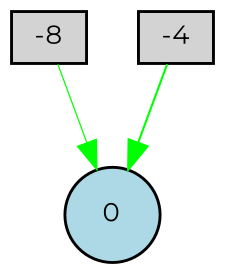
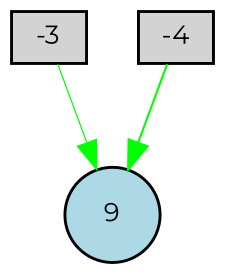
(49, 38) -> (49, 38)
(113, 215) -> (113, 215)
